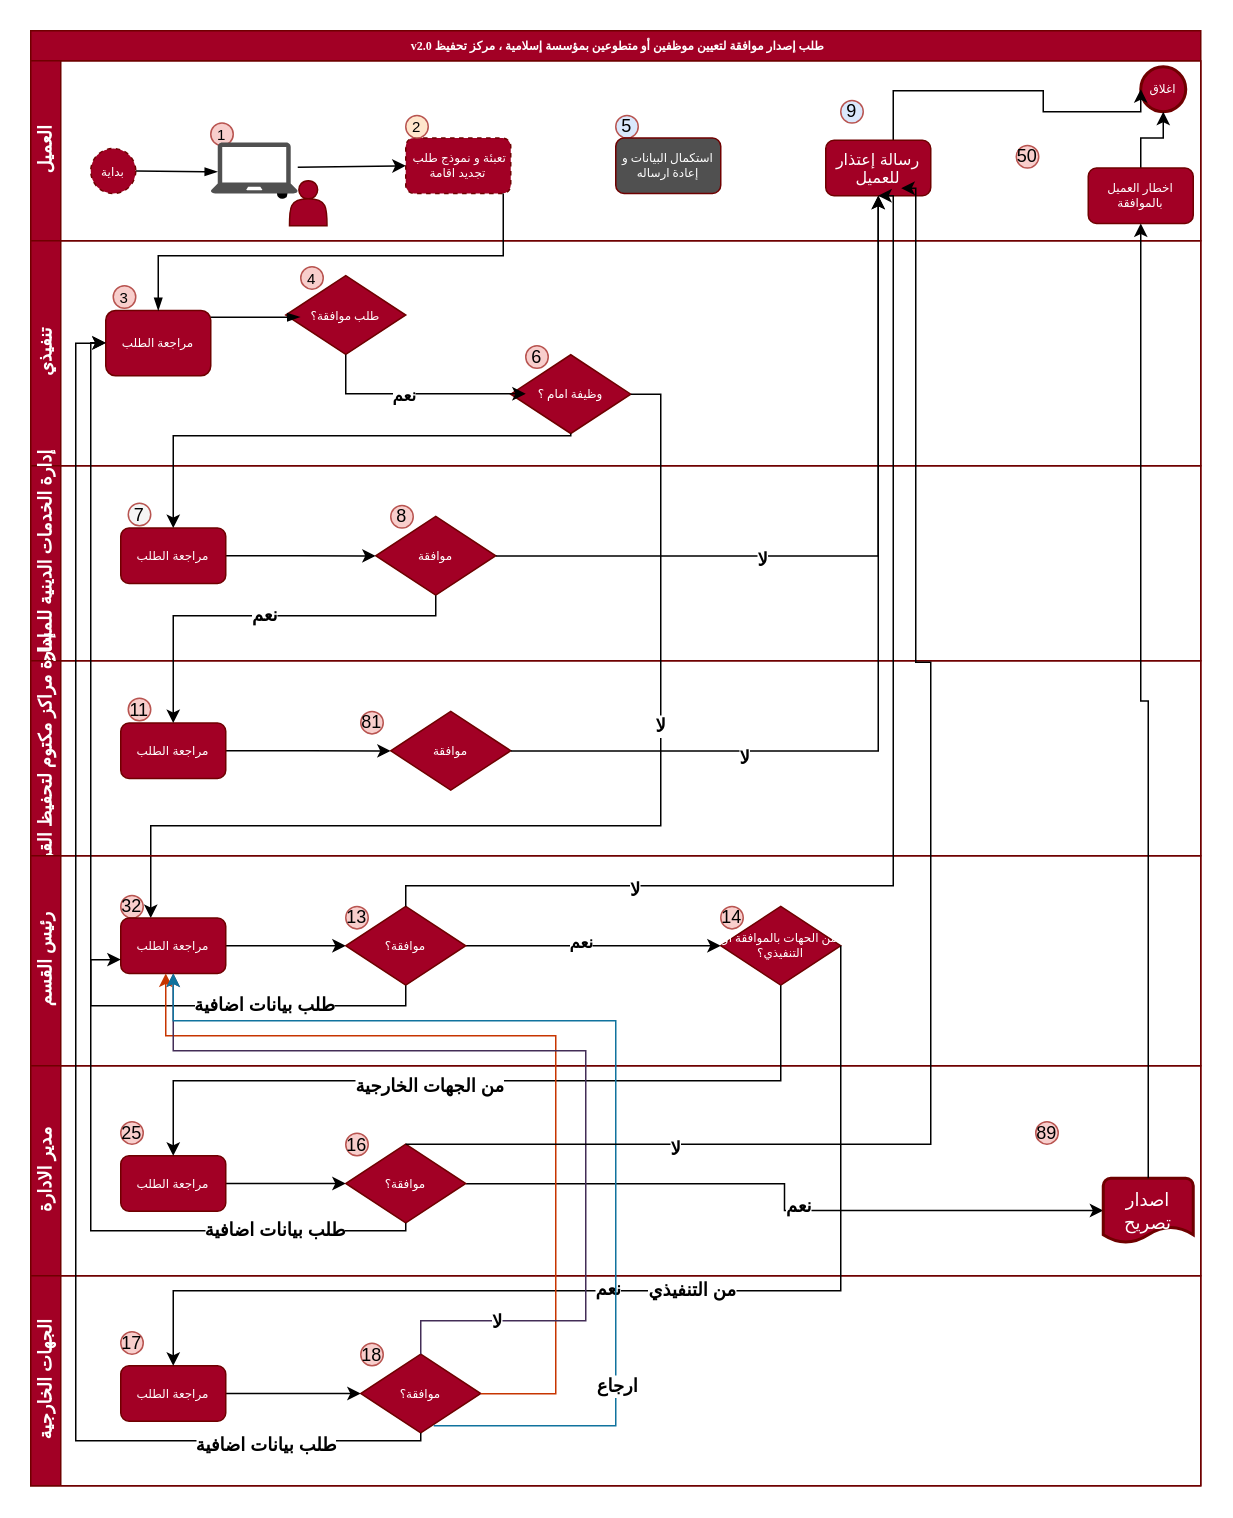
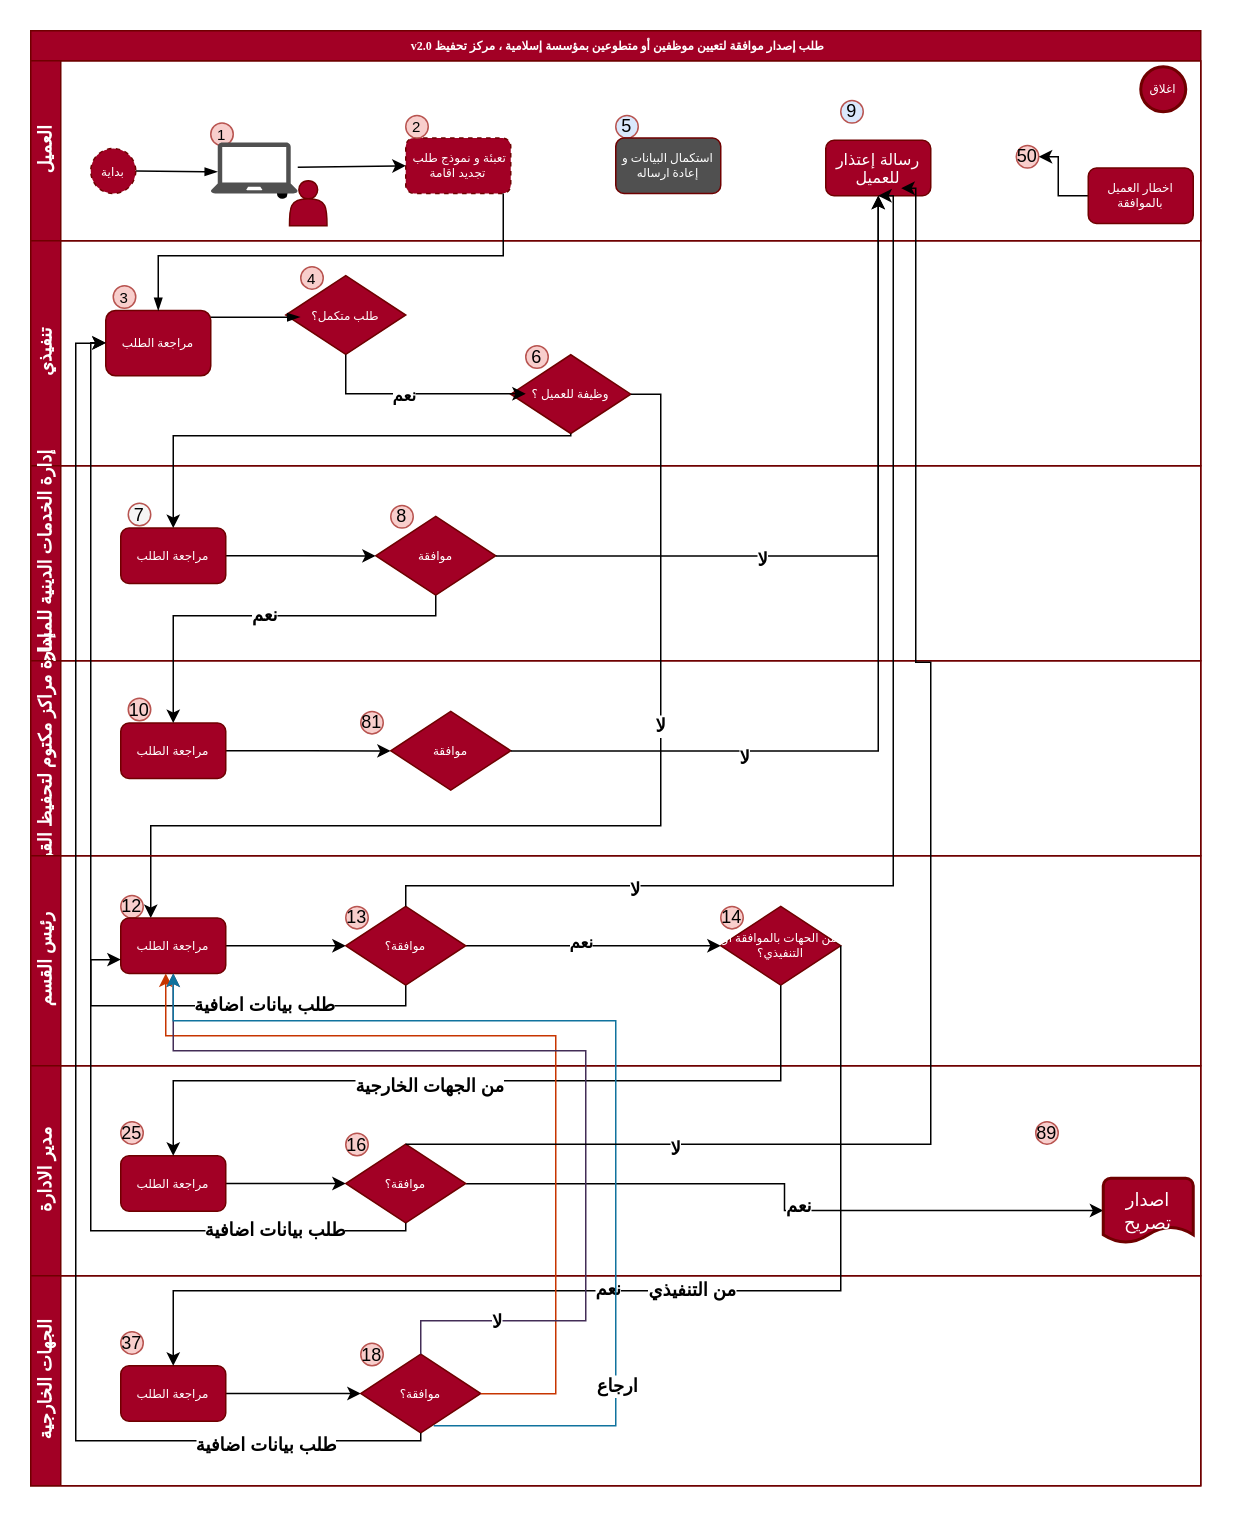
(1008, 91) -> none
(417, 127) -> (417, 127)
(1145, 138) -> (1058, 187)
(346, 316) -> (346, 316)
(571, 394) -> (571, 394)
(1148, 703) -> none
(140, 710) -> (140, 710)
(132, 907) -> (132, 907)
(132, 1343) -> (132, 1343)
